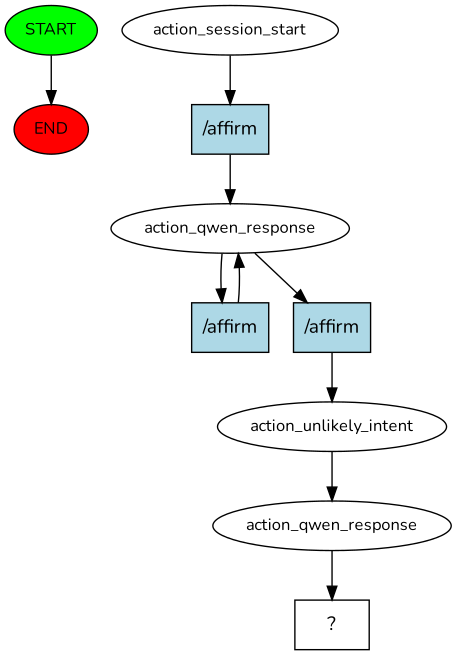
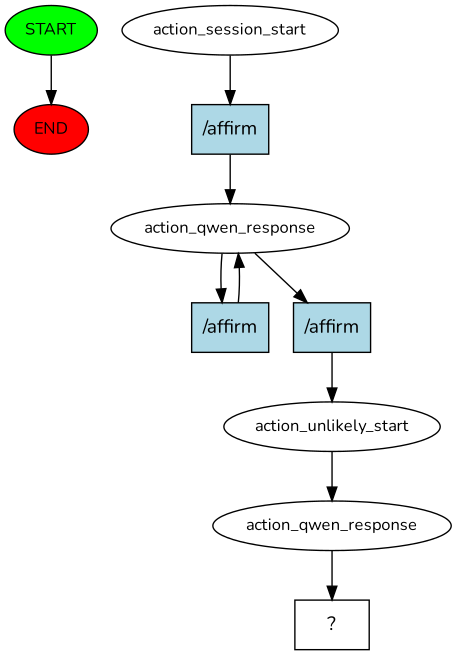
(332, 427) -> (332, 427)
